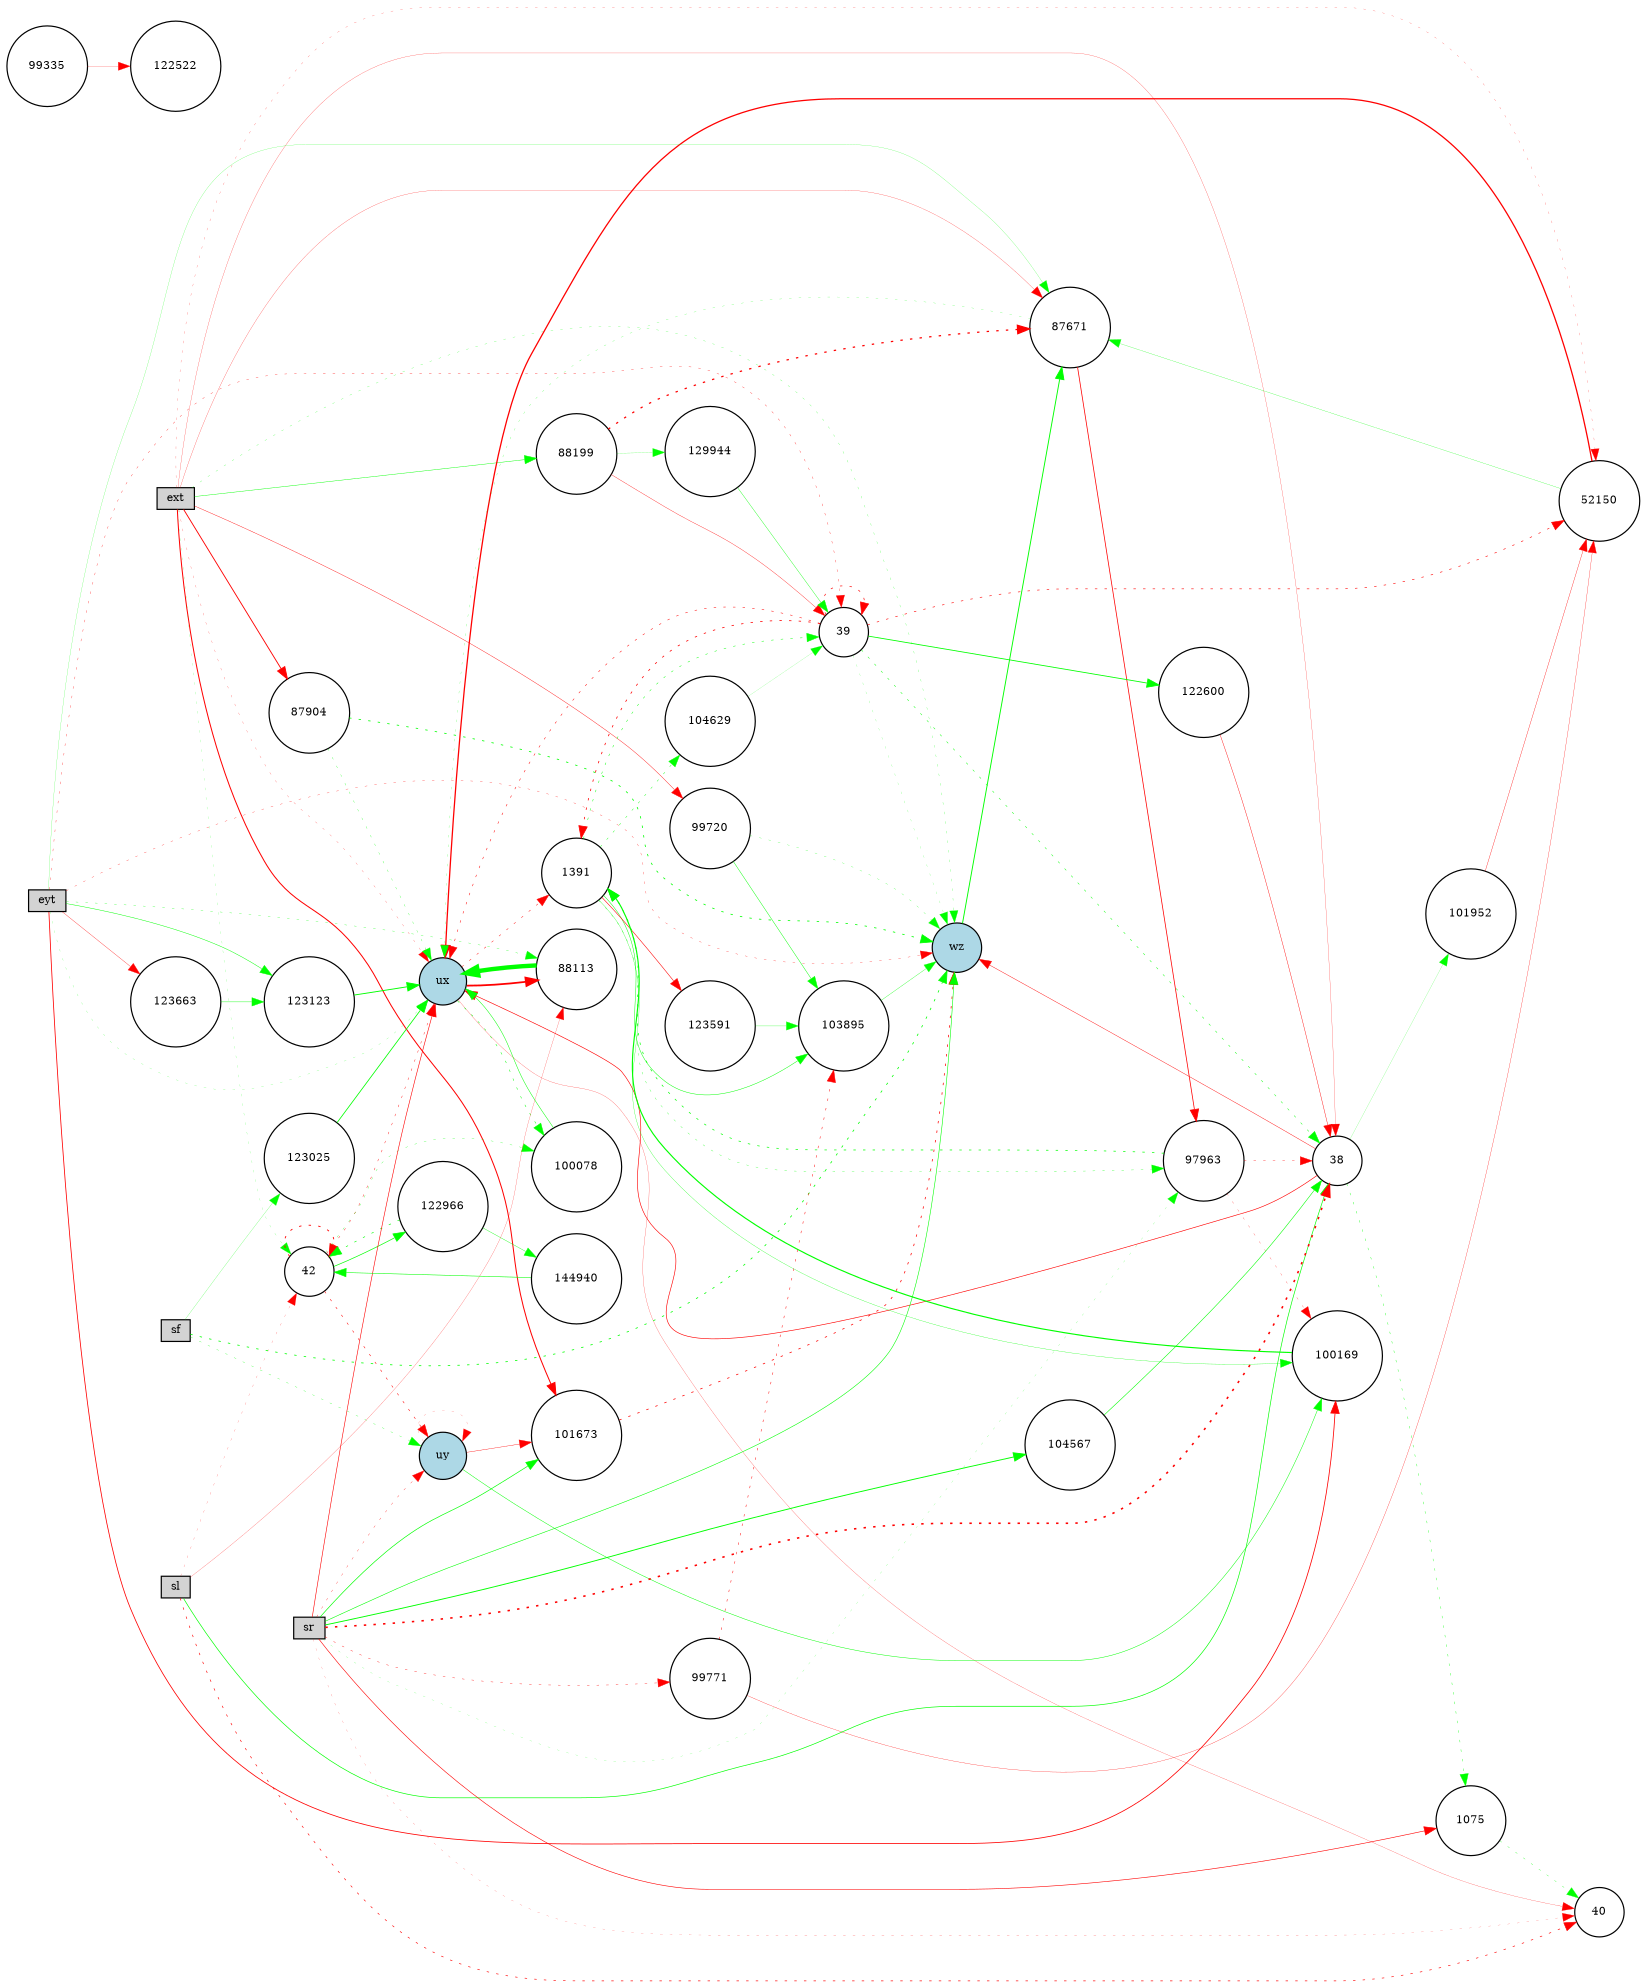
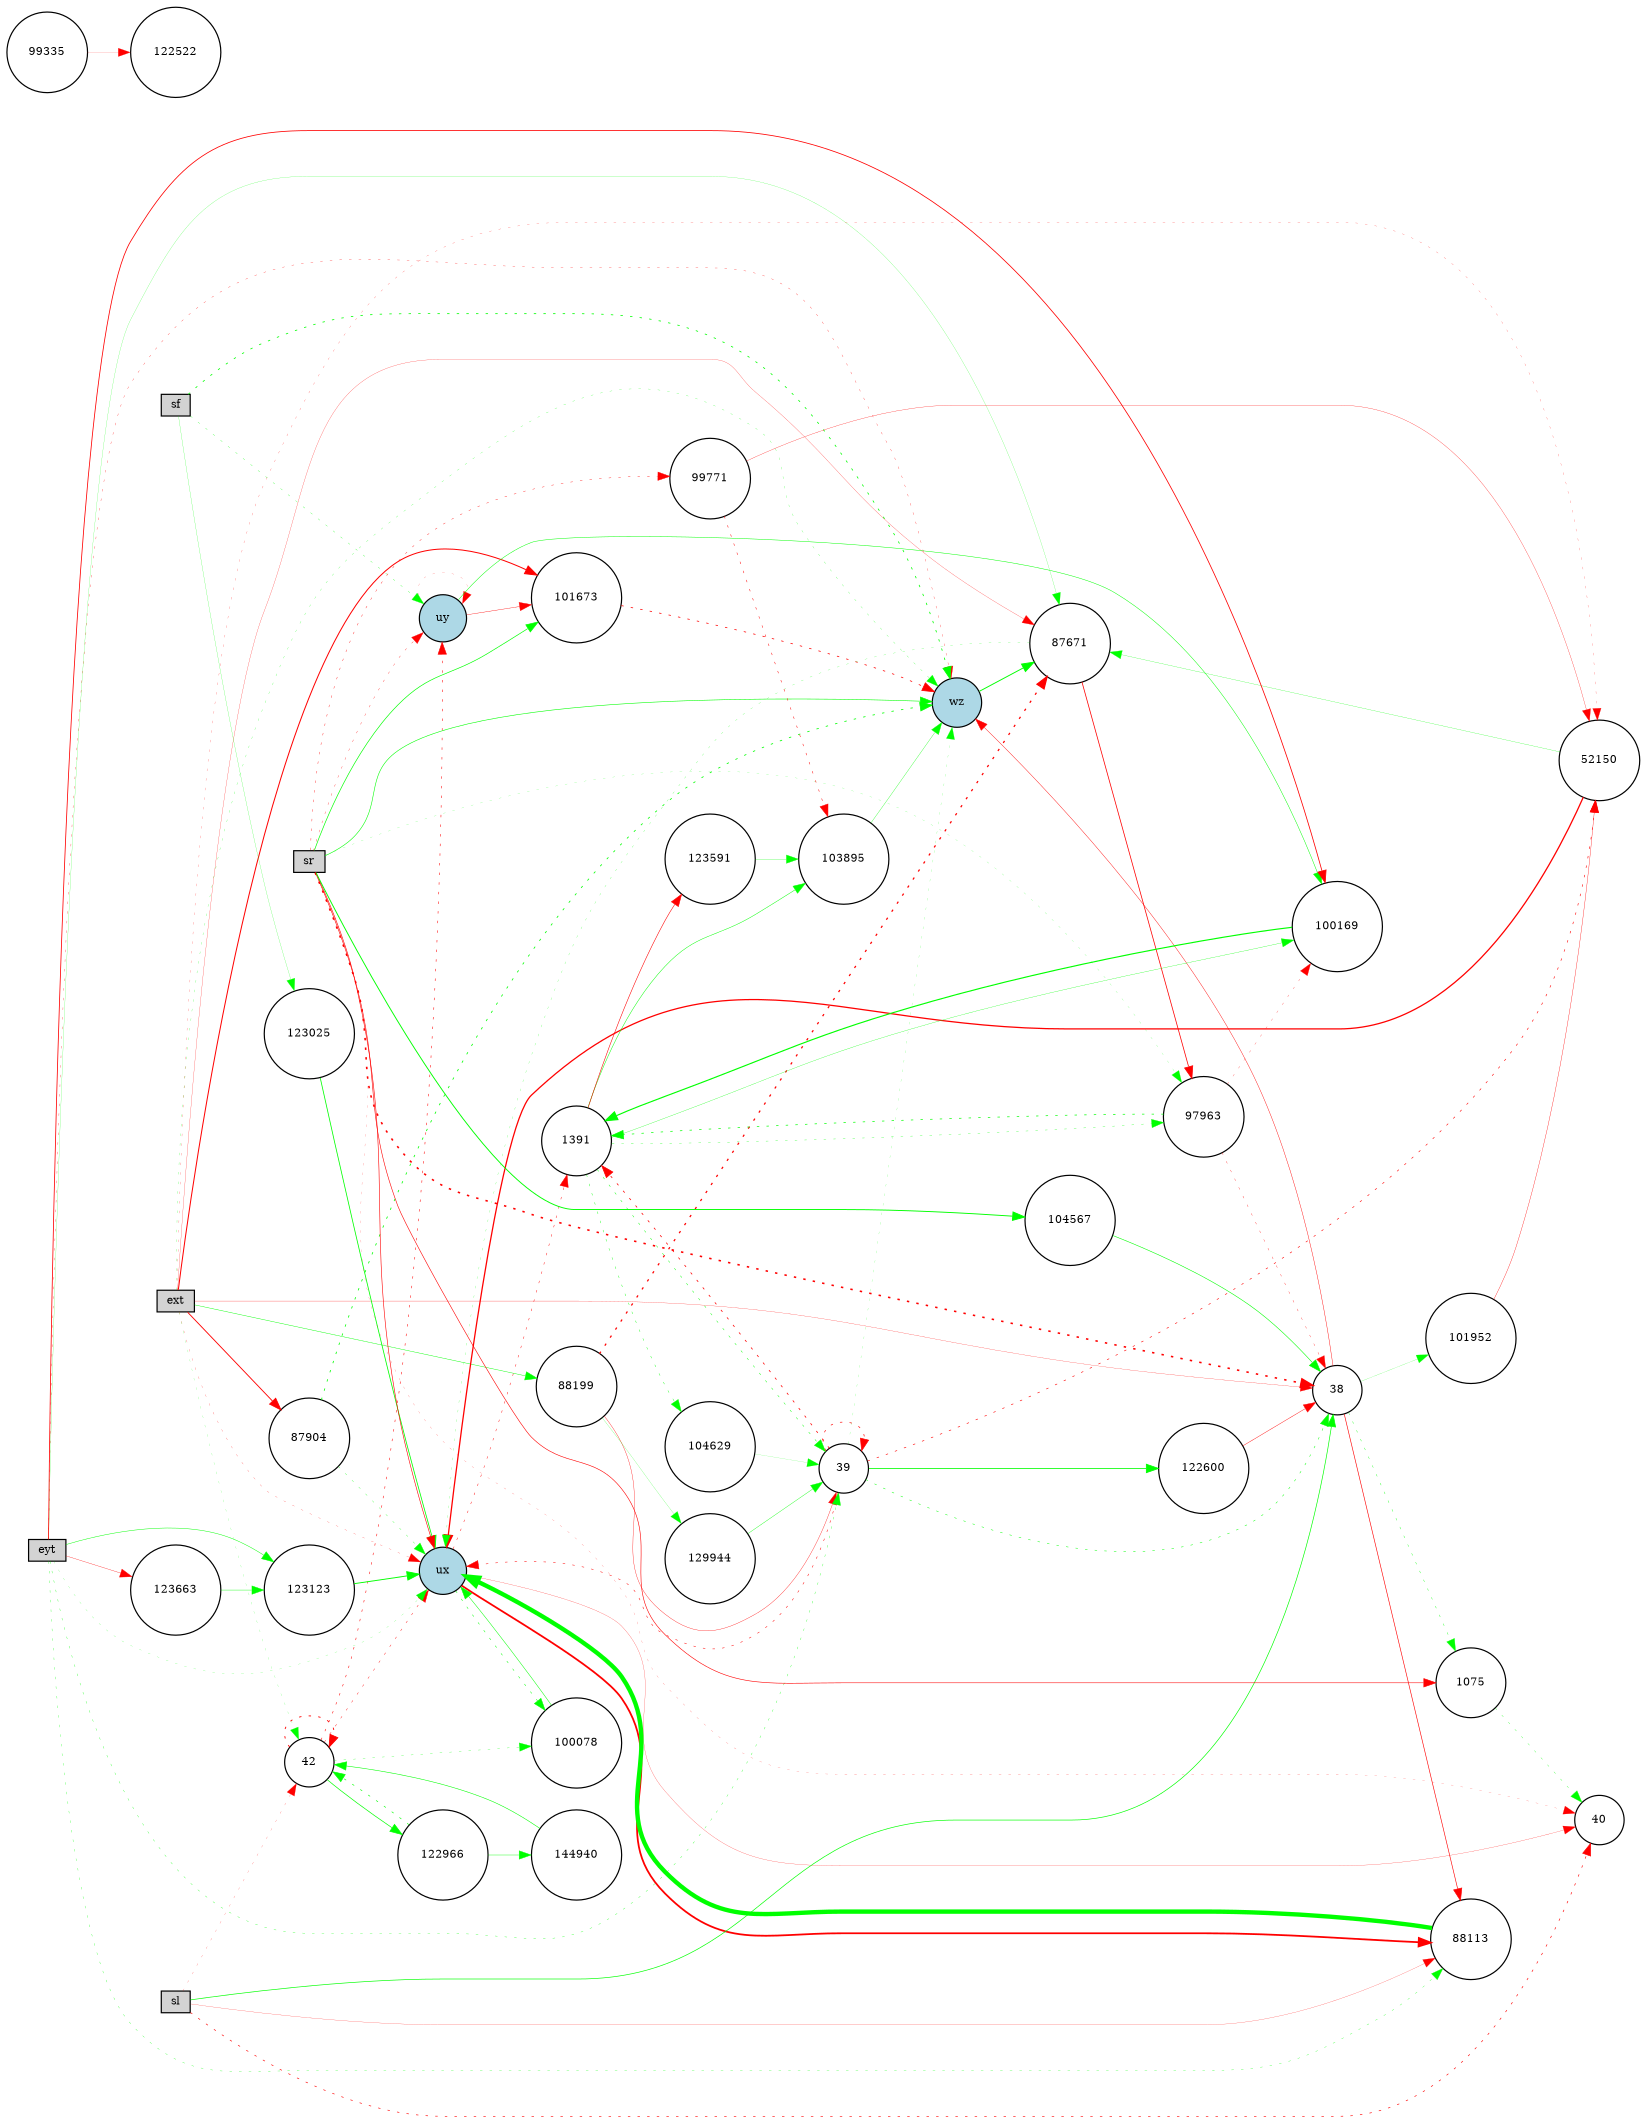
(326, 373) -> (459, 1934)
(710, 828) -> none
(814, 1326) -> (1401, 1651)
